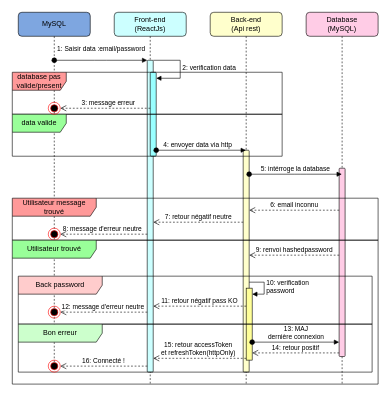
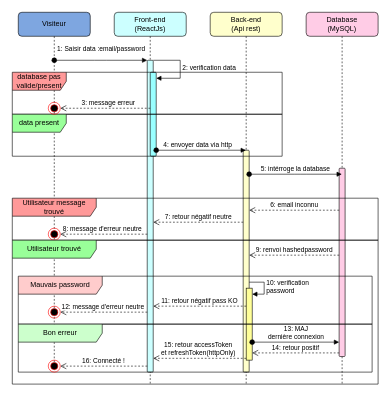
(54, 24) -> (54, 24)
(39, 123) -> (39, 123)
(60, 285) -> (60, 285)
